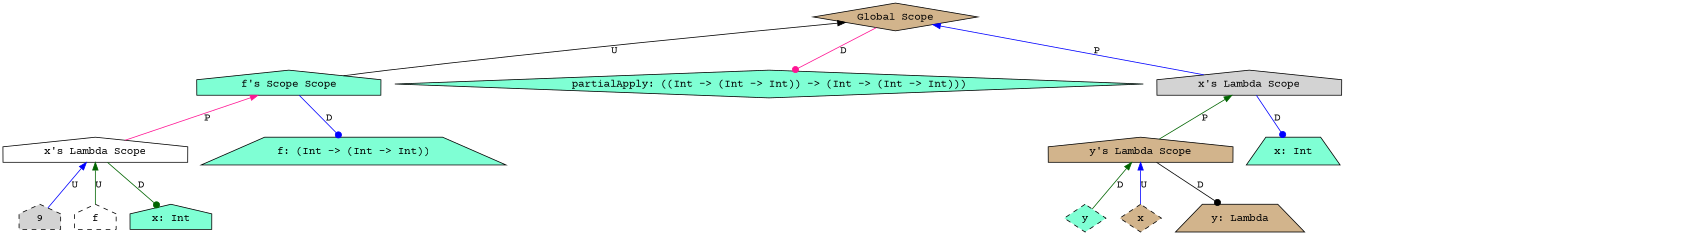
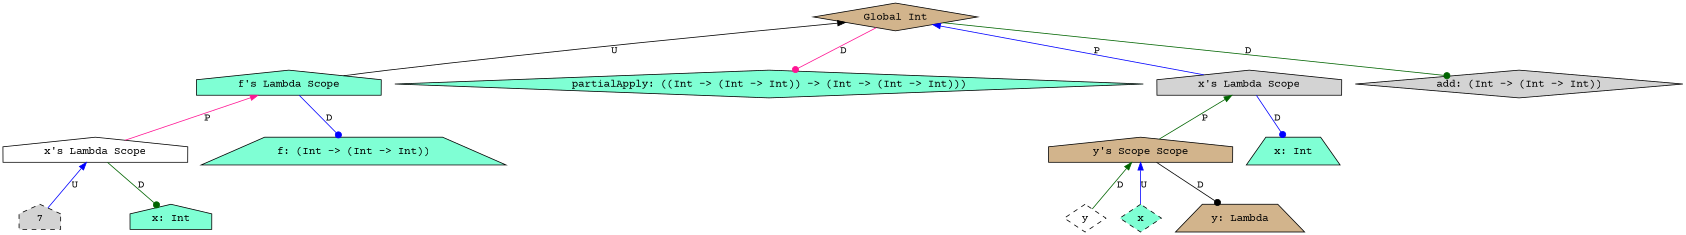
(895, 17) -> (895, 17)
(289, 84) -> (289, 84)
none -> (1519, 84)
(1141, 151) -> (1141, 151)
(40, 218) -> (40, 218)
(95, 218) -> none
(1085, 218) -> (1085, 218)
(1141, 218) -> (1141, 218)
